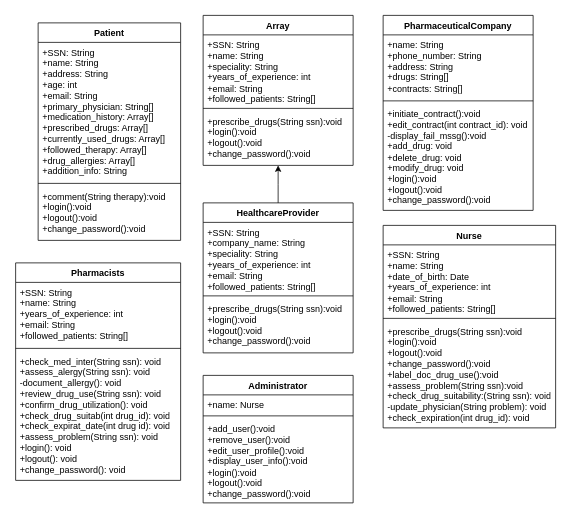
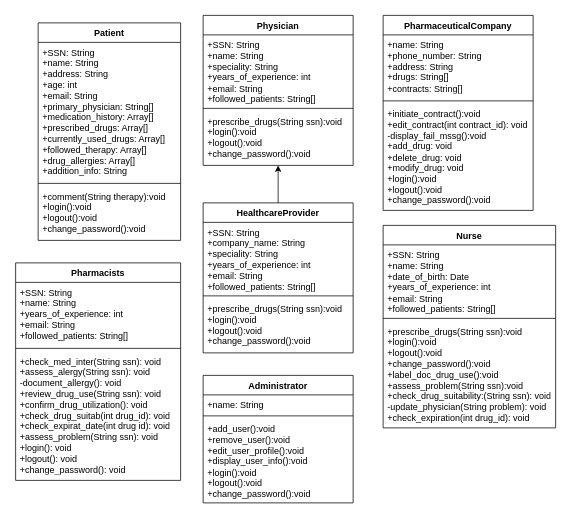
(278, 26) -> (278, 26)
(235, 406) -> (237, 406)
